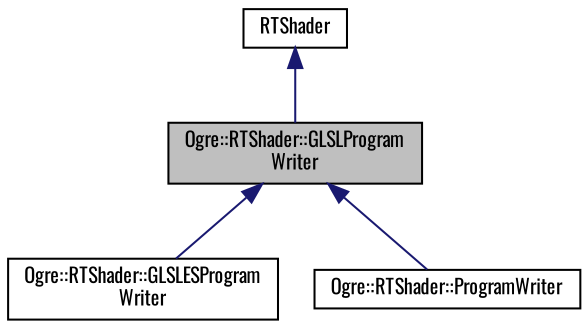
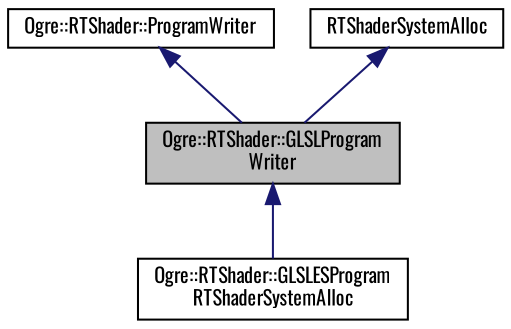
(295, 28) -> (407, 28)
(386, 233) -> (208, 92)
(143, 289) -> (273, 289)
